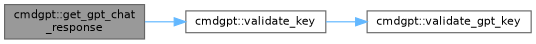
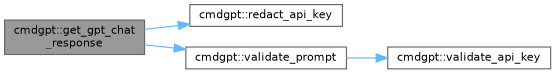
none -> (266, 15)
(256, 22) -> (266, 58)
(449, 22) -> (469, 58)
